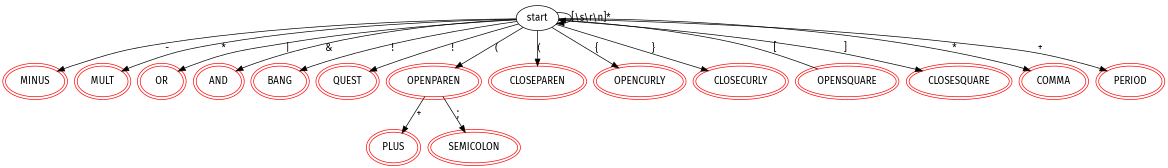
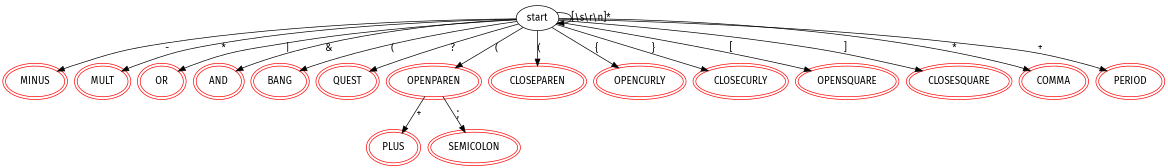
(719, 40) -> (681, 44)
(393, 48) -> (393, 48)
(453, 48) -> (453, 48)
